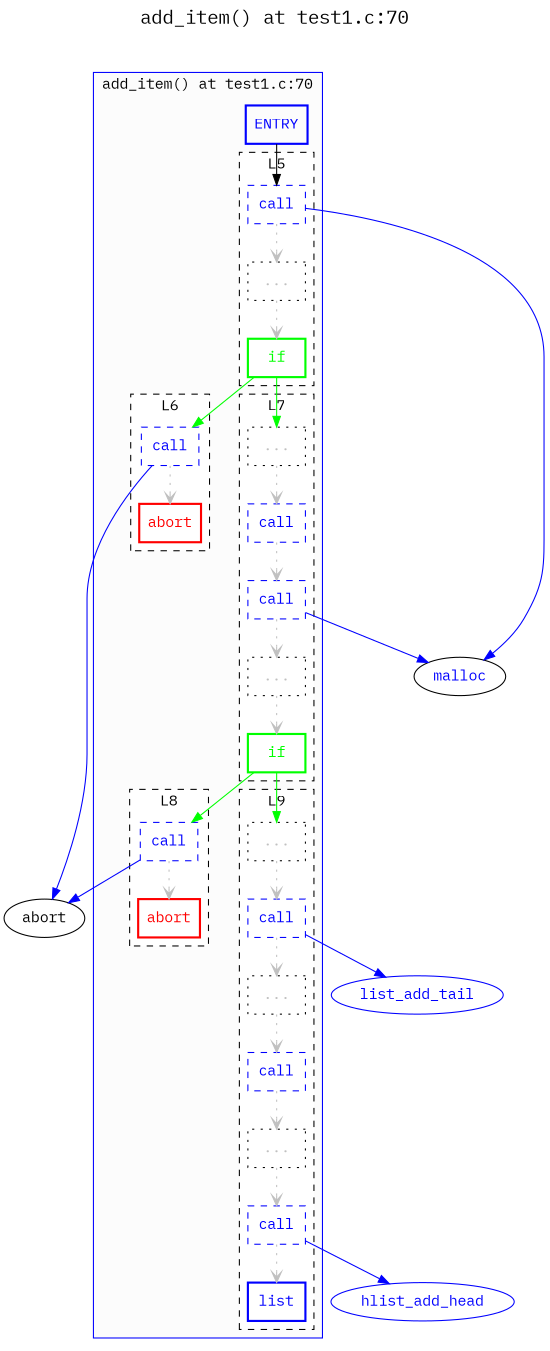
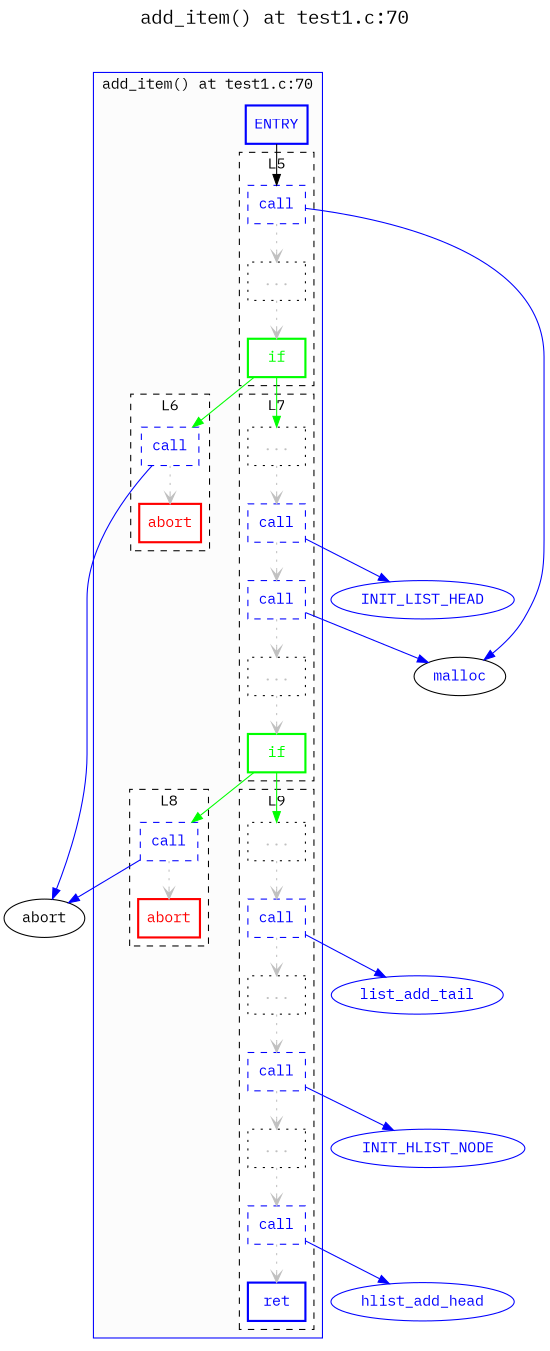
none -> (423, 600)
none -> (428, 1148)
(277, 1302) -> (277, 1302)
